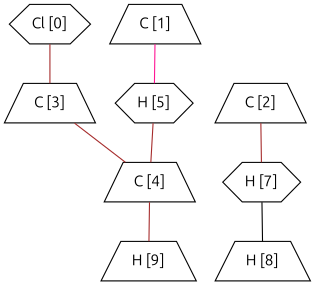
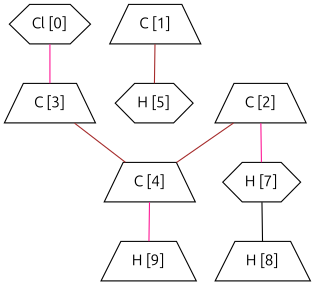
(50, 64) -> (50, 64)
(155, 64) -> (155, 64)
(152, 143) -> (205, 143)
(261, 143) -> (261, 143)
(149, 222) -> (149, 222)
